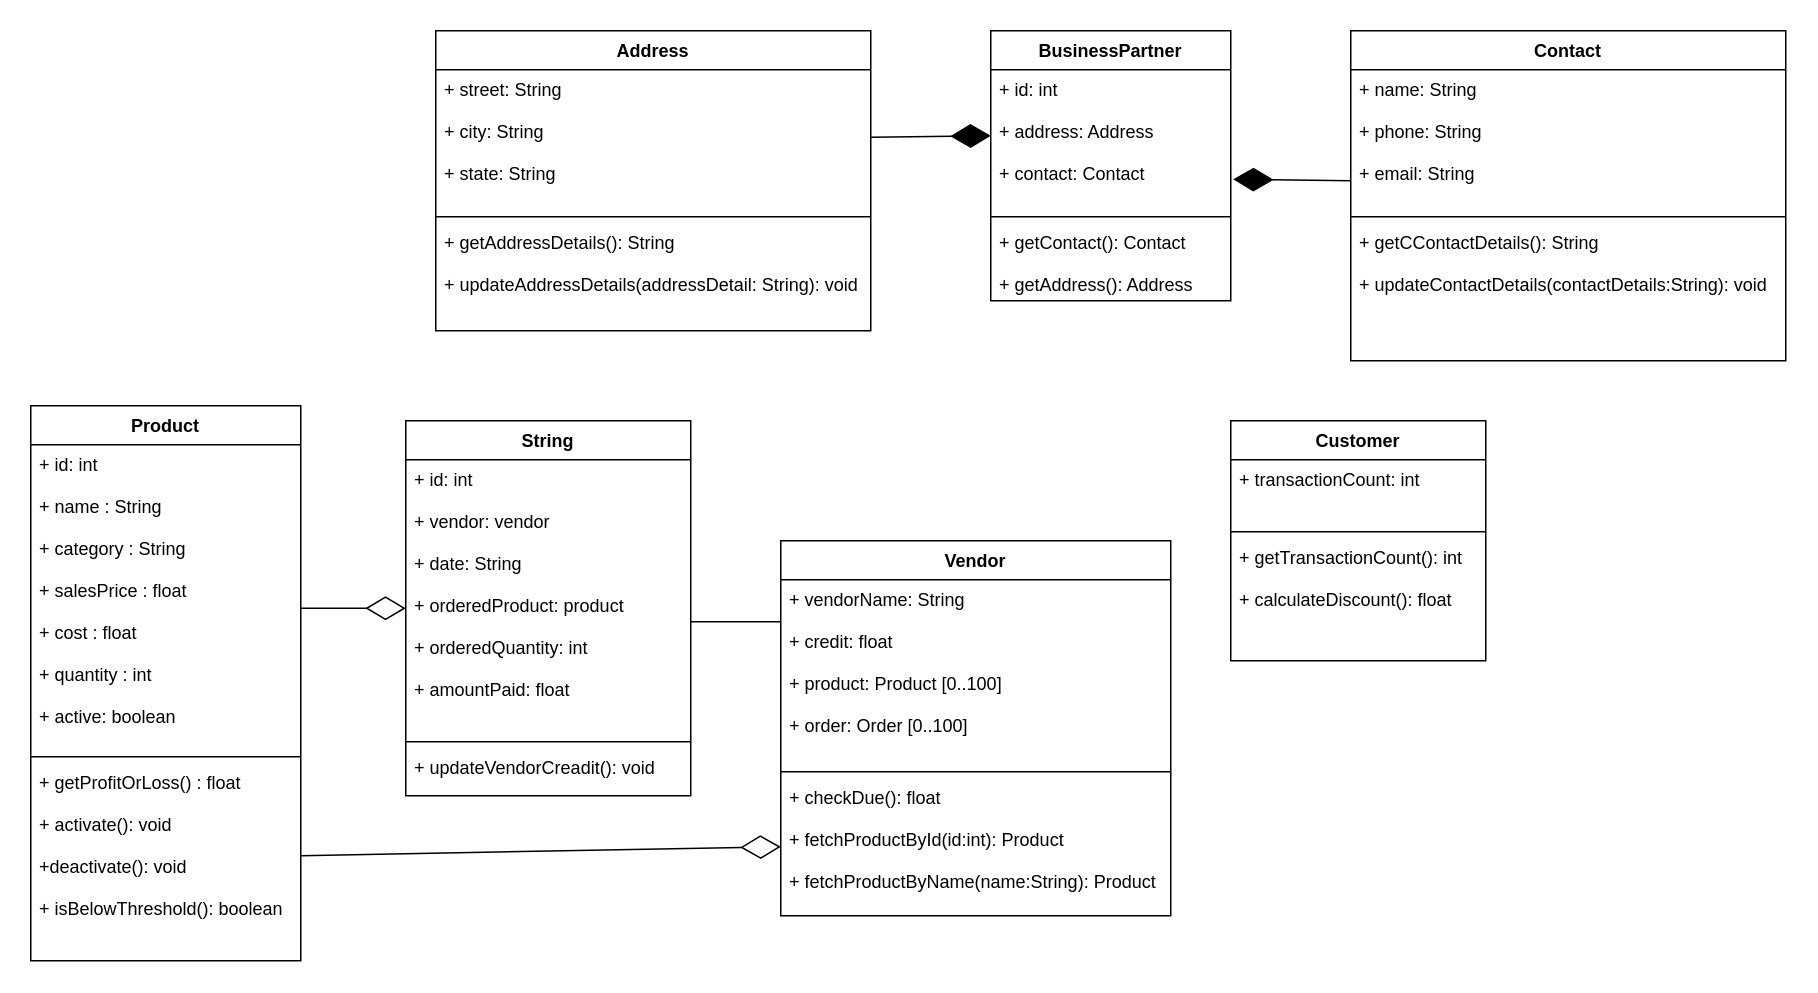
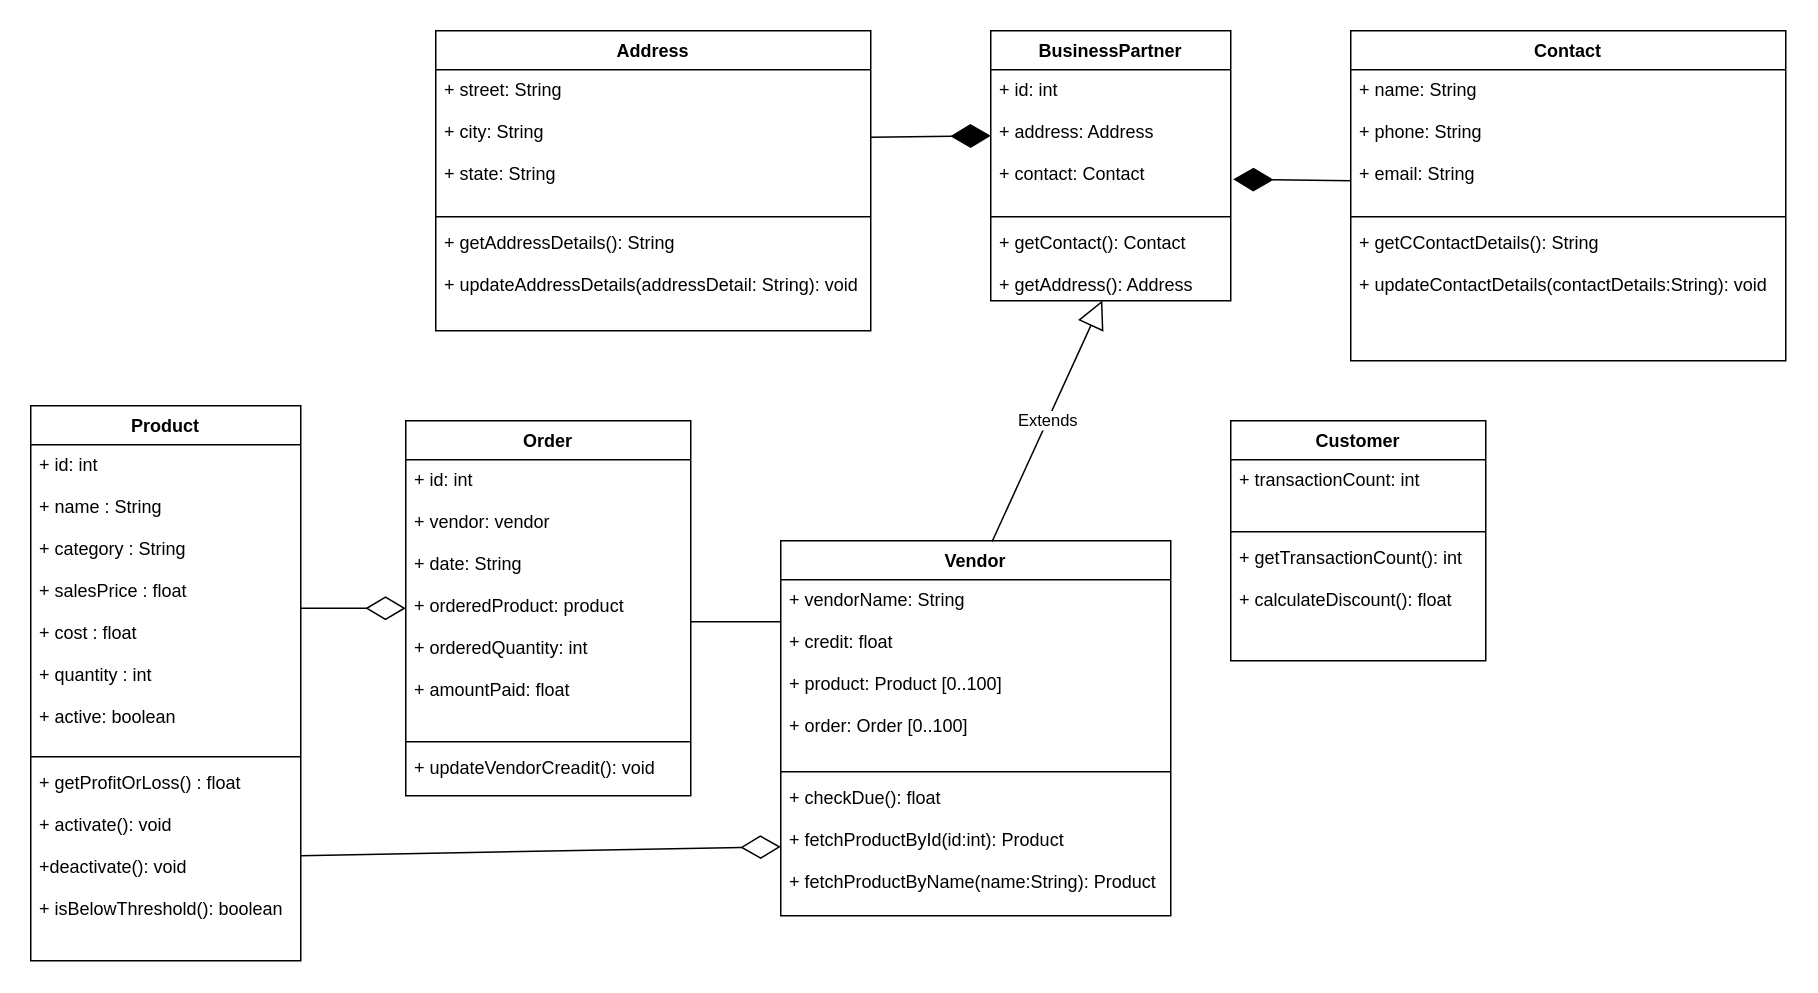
none -> (1042, 433)
(548, 441) -> (548, 441)
